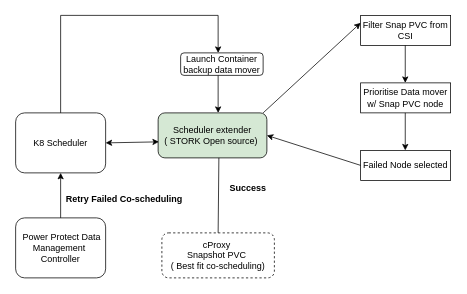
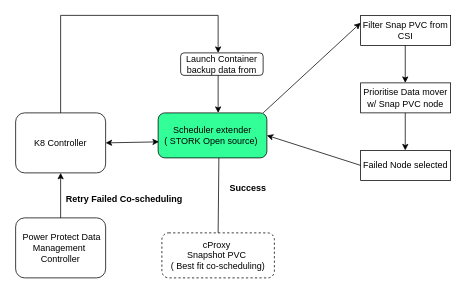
(222, 64) -> (222, 64)
(212, 135) -> (212, 135)
(60, 143) -> (60, 143)
